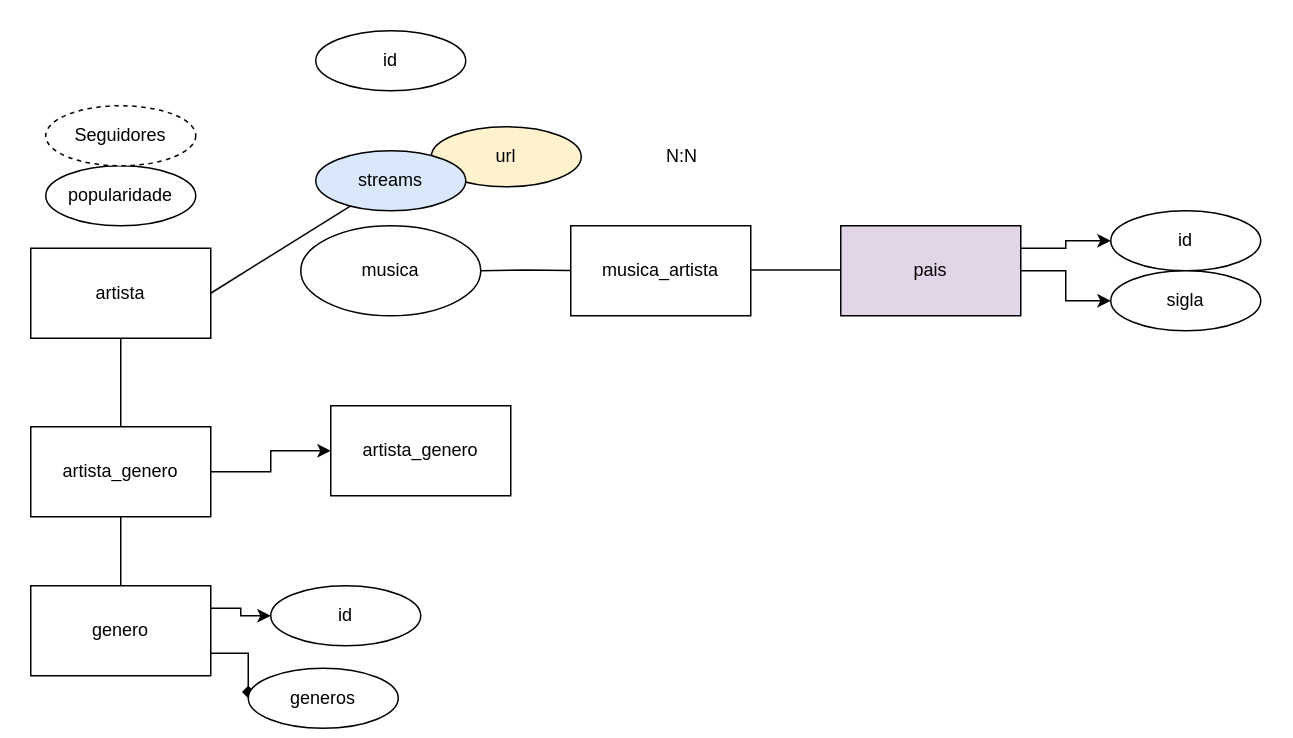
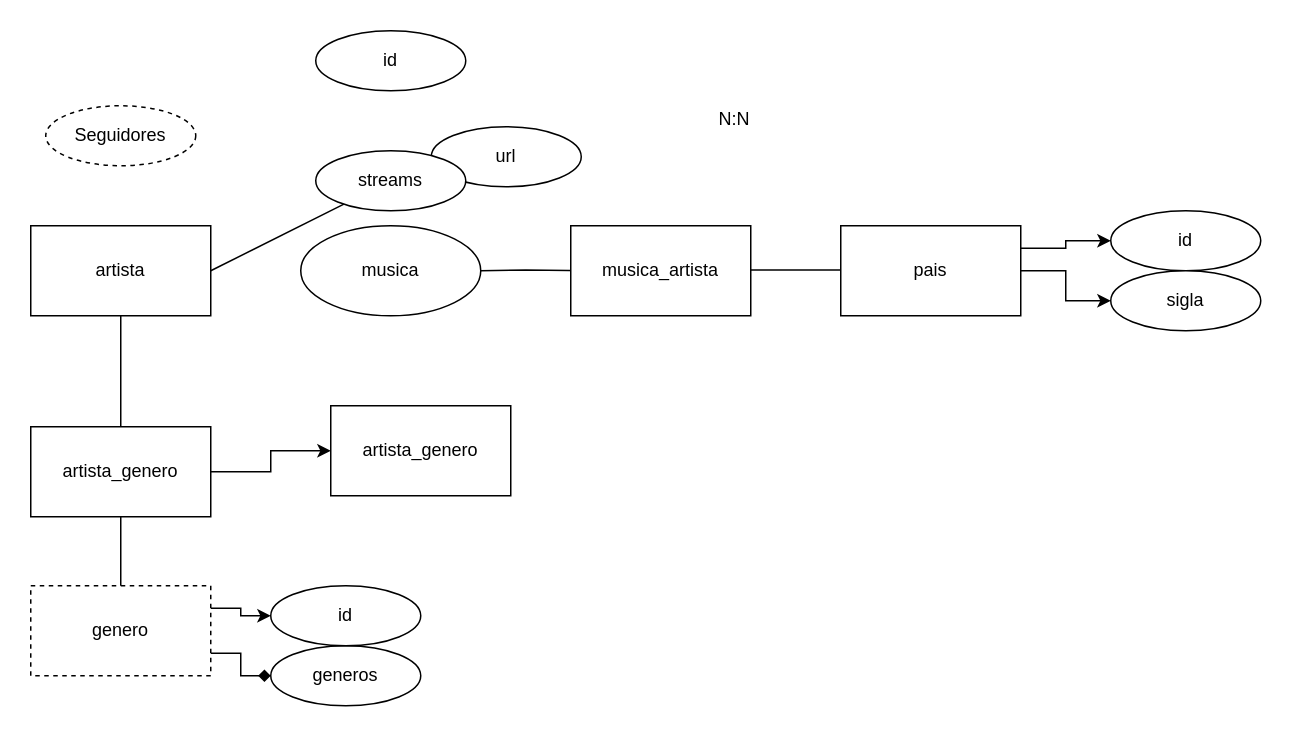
(506, 157) -> (506, 157)
(688, 158) -> (740, 121)
(391, 181) -> (391, 181)
(121, 196) -> none
(931, 271) -> (931, 271)
(121, 293) -> (121, 271)
(121, 631) -> (121, 631)
(323, 698) -> (346, 676)
